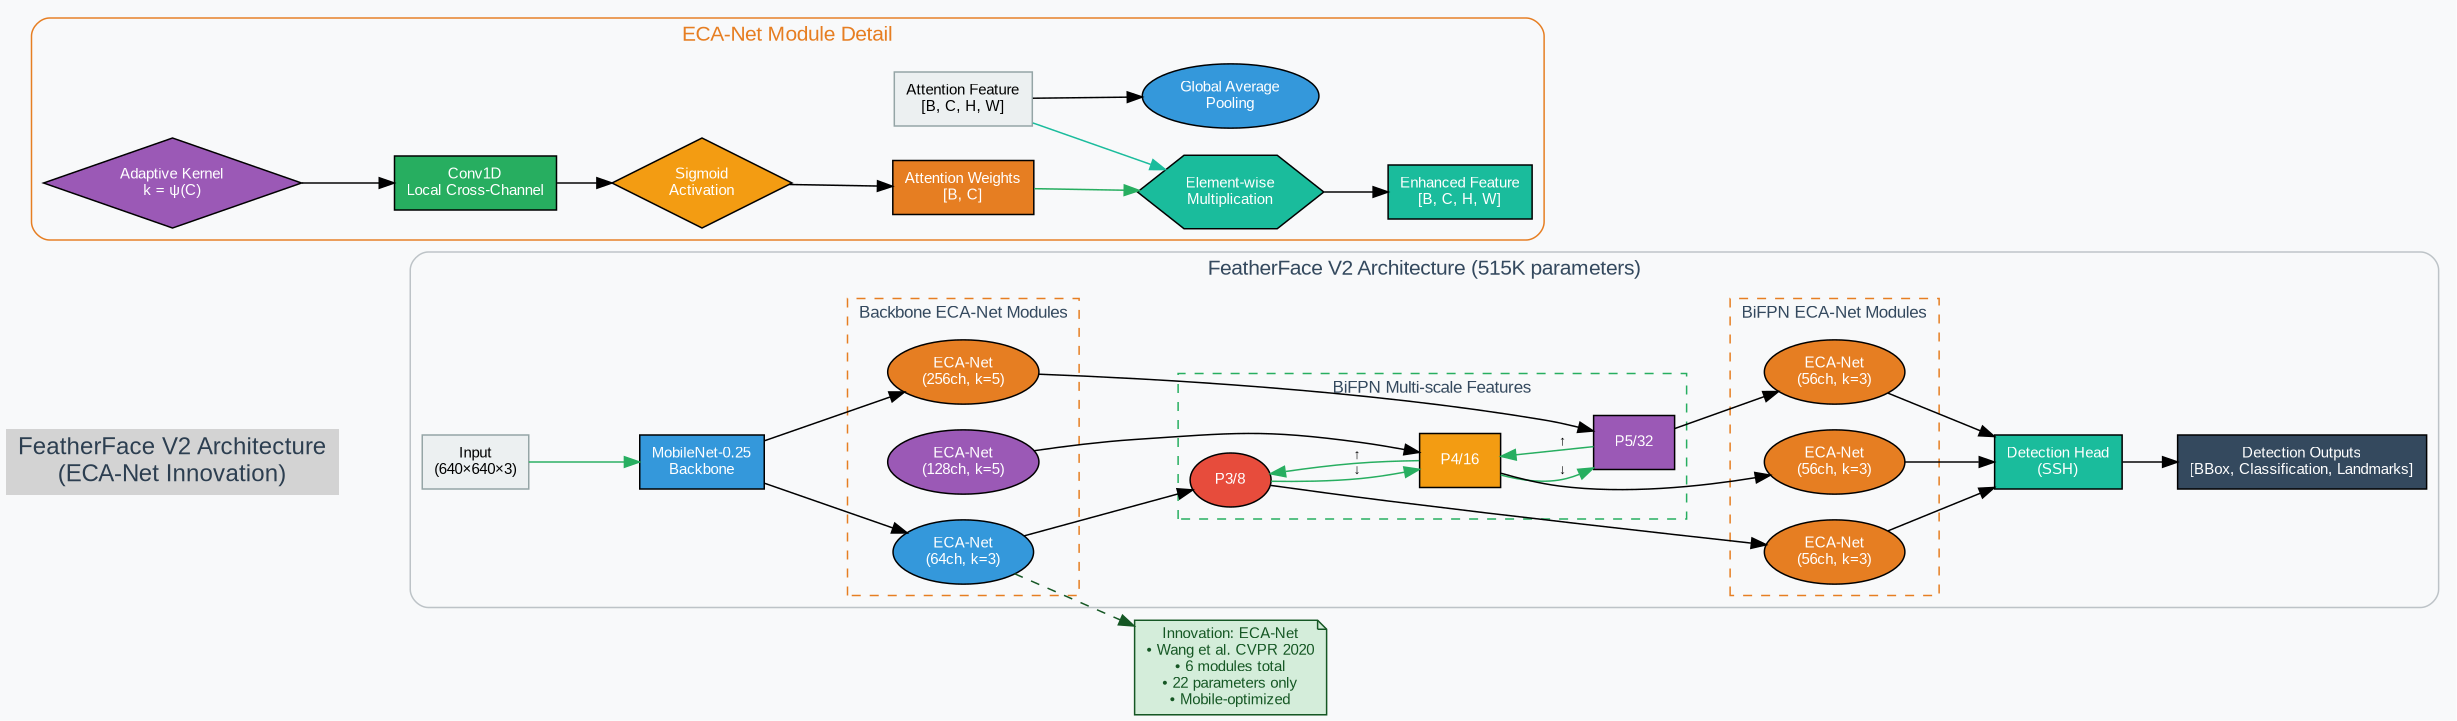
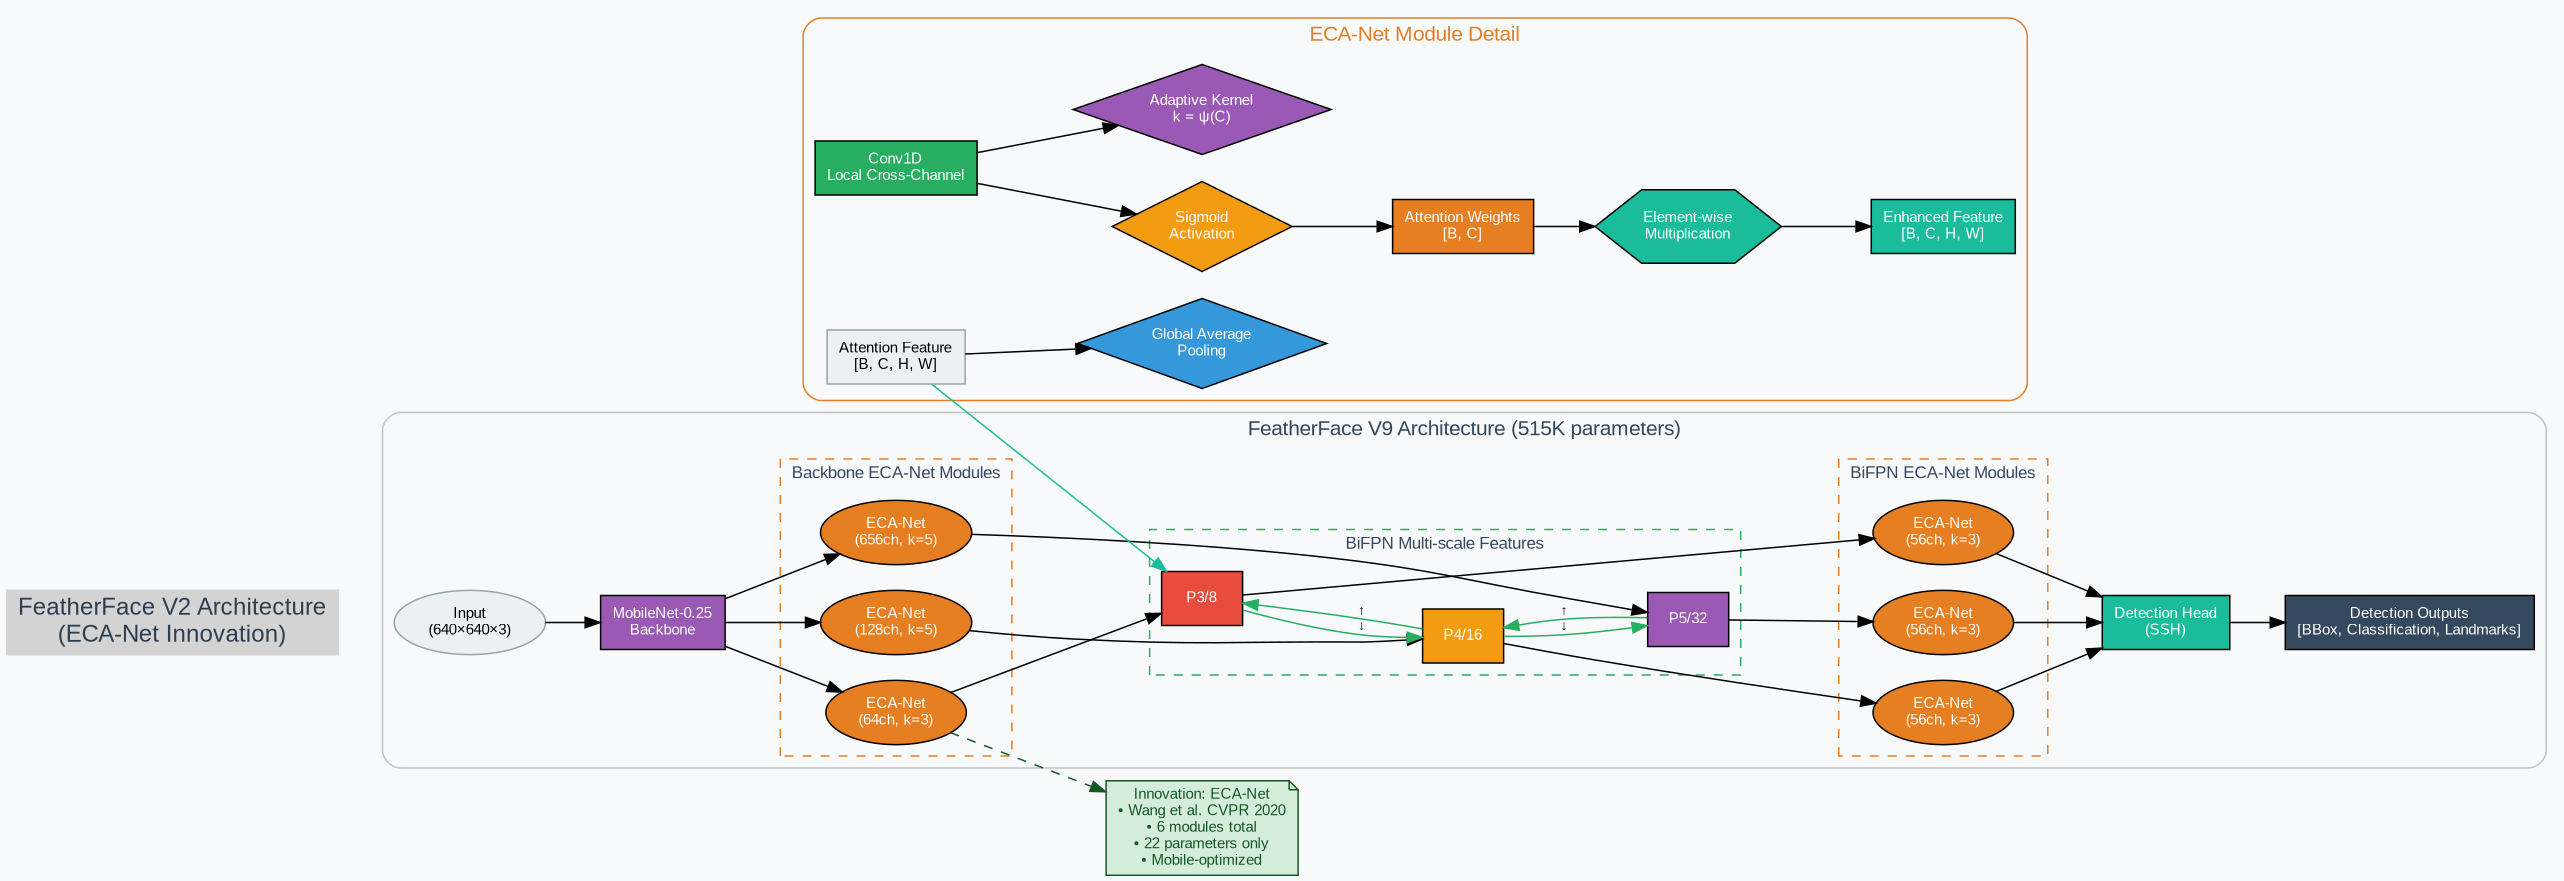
(1231, 96) -> (1202, 344)
(1092, 144) -> (1043, 473)
(340, 183) -> (1040, 140)
(1079, 189) -> (1556, 226)
(1424, 269) -> (1464, 430)
(963, 372) -> (896, 532)
(476, 462) -> (470, 622)
(577, 462) -> (565, 622)
(702, 462) -> (663, 622)
(963, 462) -> (896, 622)
(1231, 480) -> (1202, 598)
(963, 552) -> (896, 712)
none -> (765, 622)
